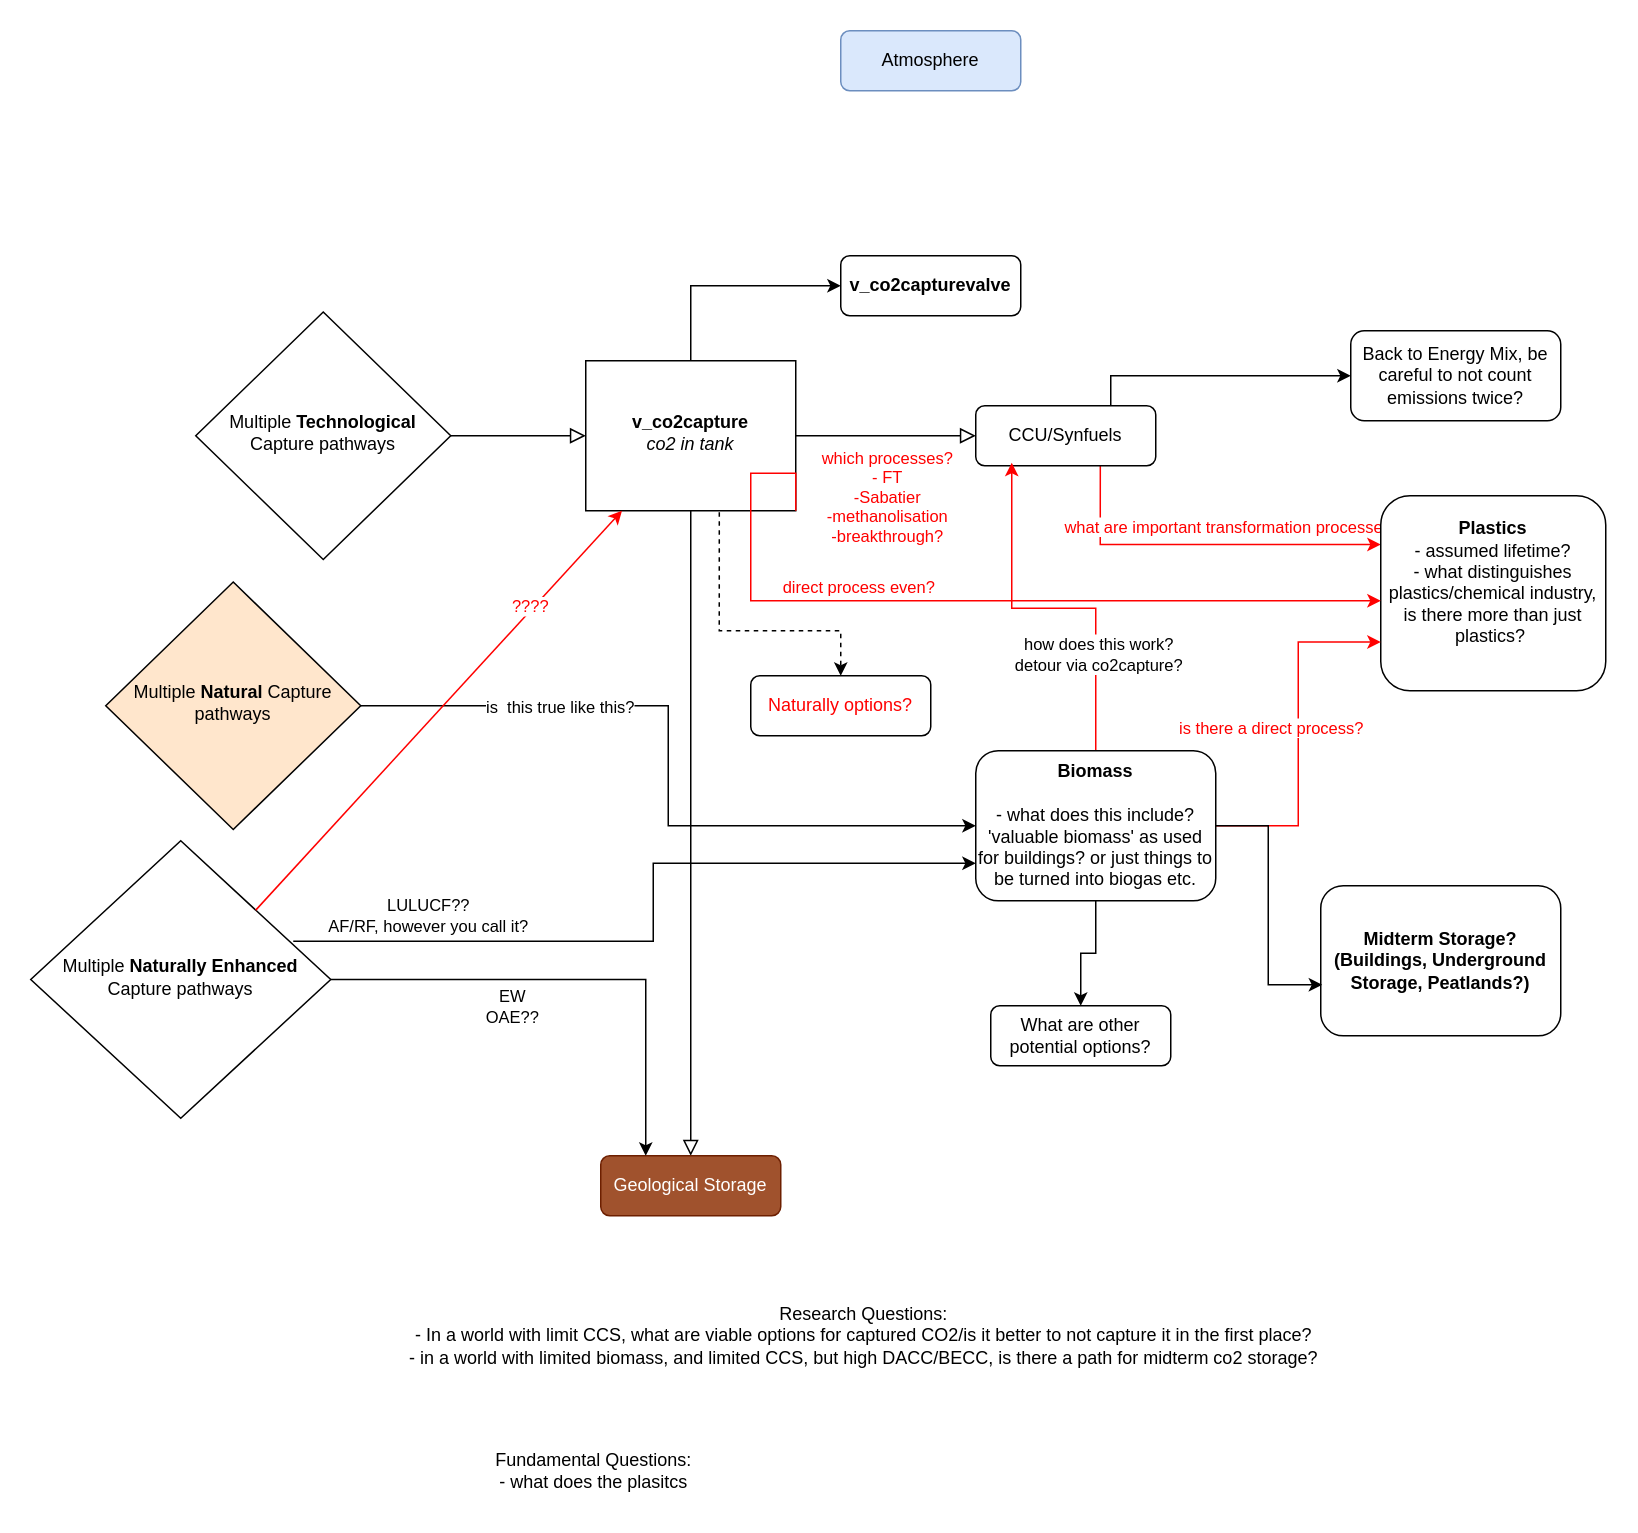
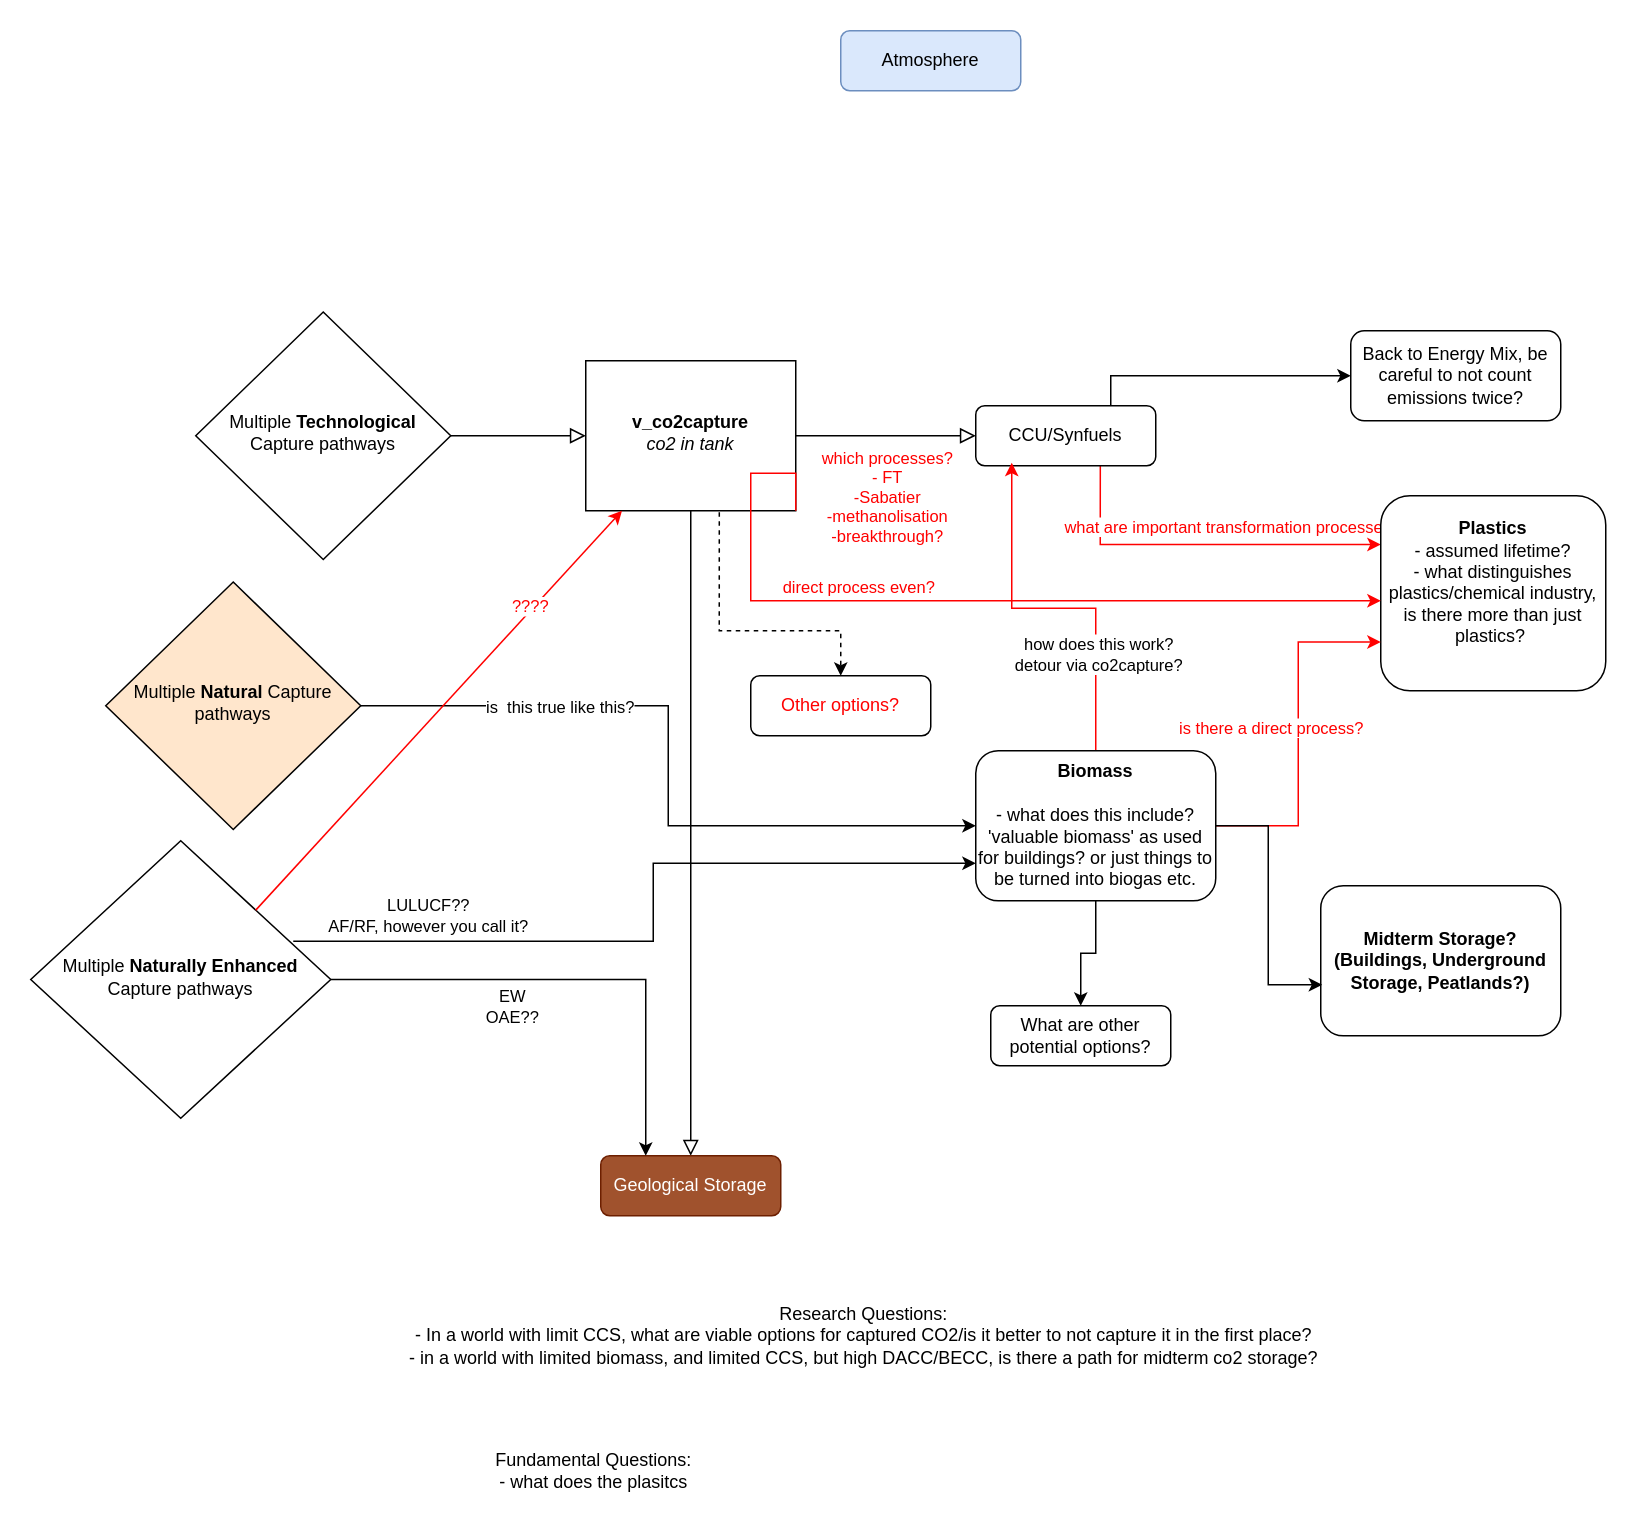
(723, 286) -> none
(931, 286) -> none
(841, 706) -> (841, 706)
